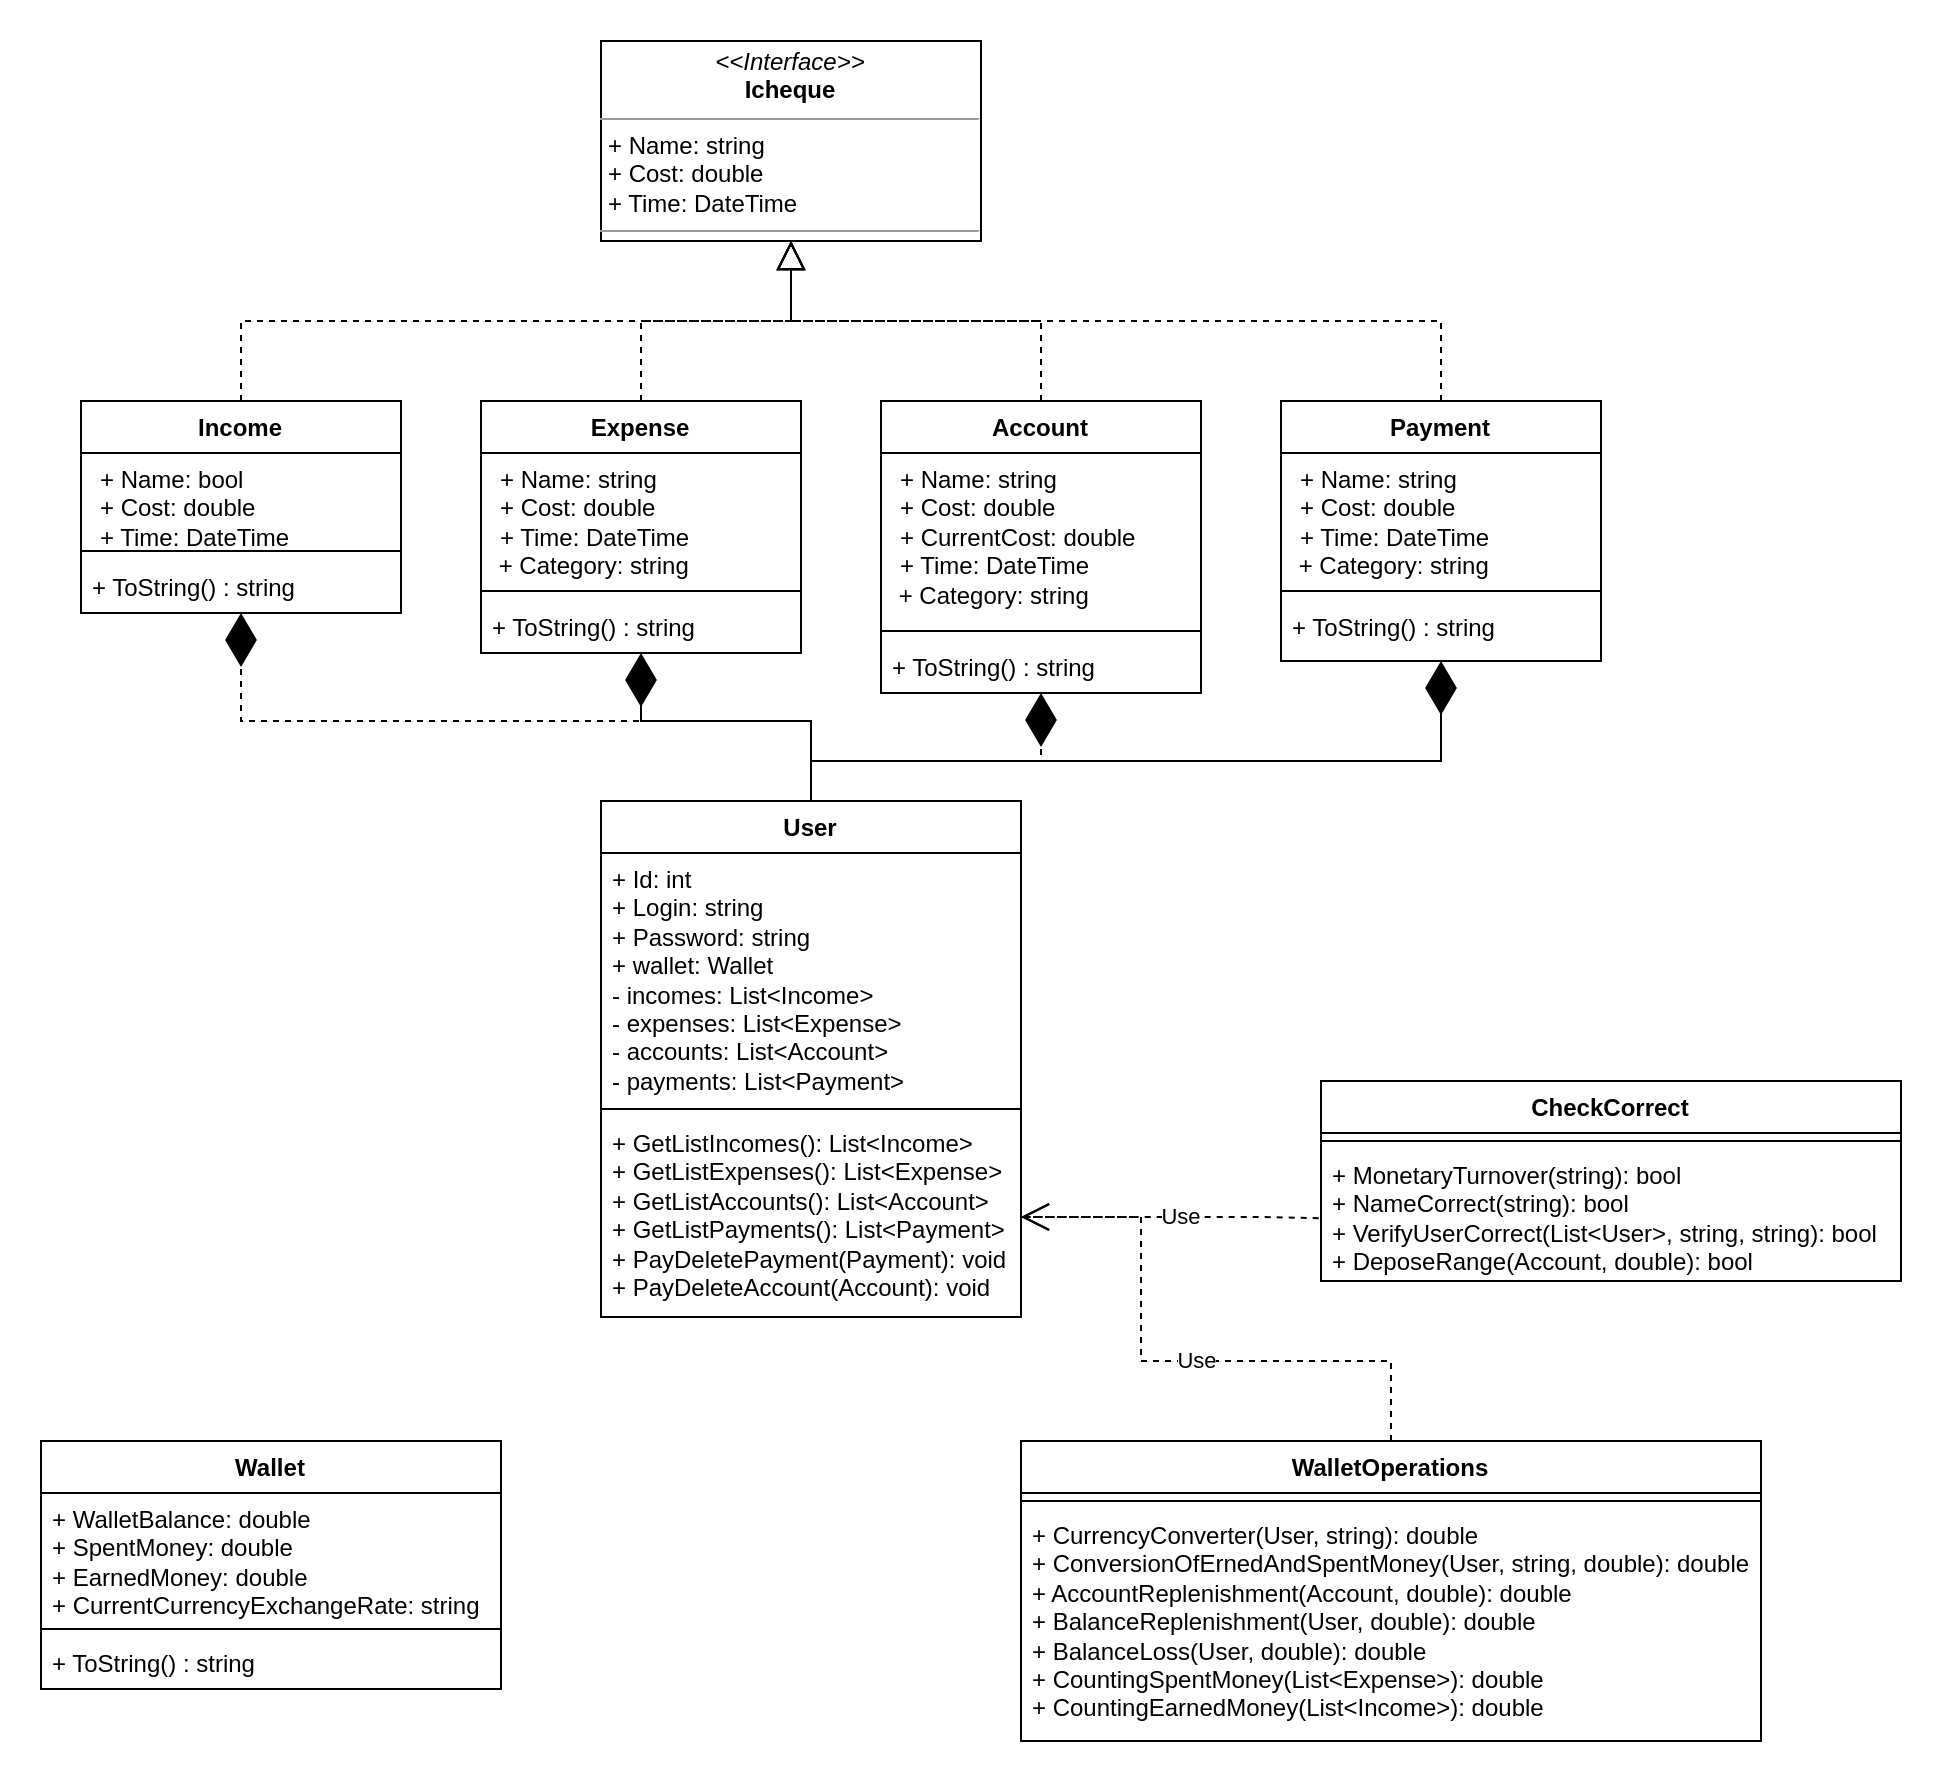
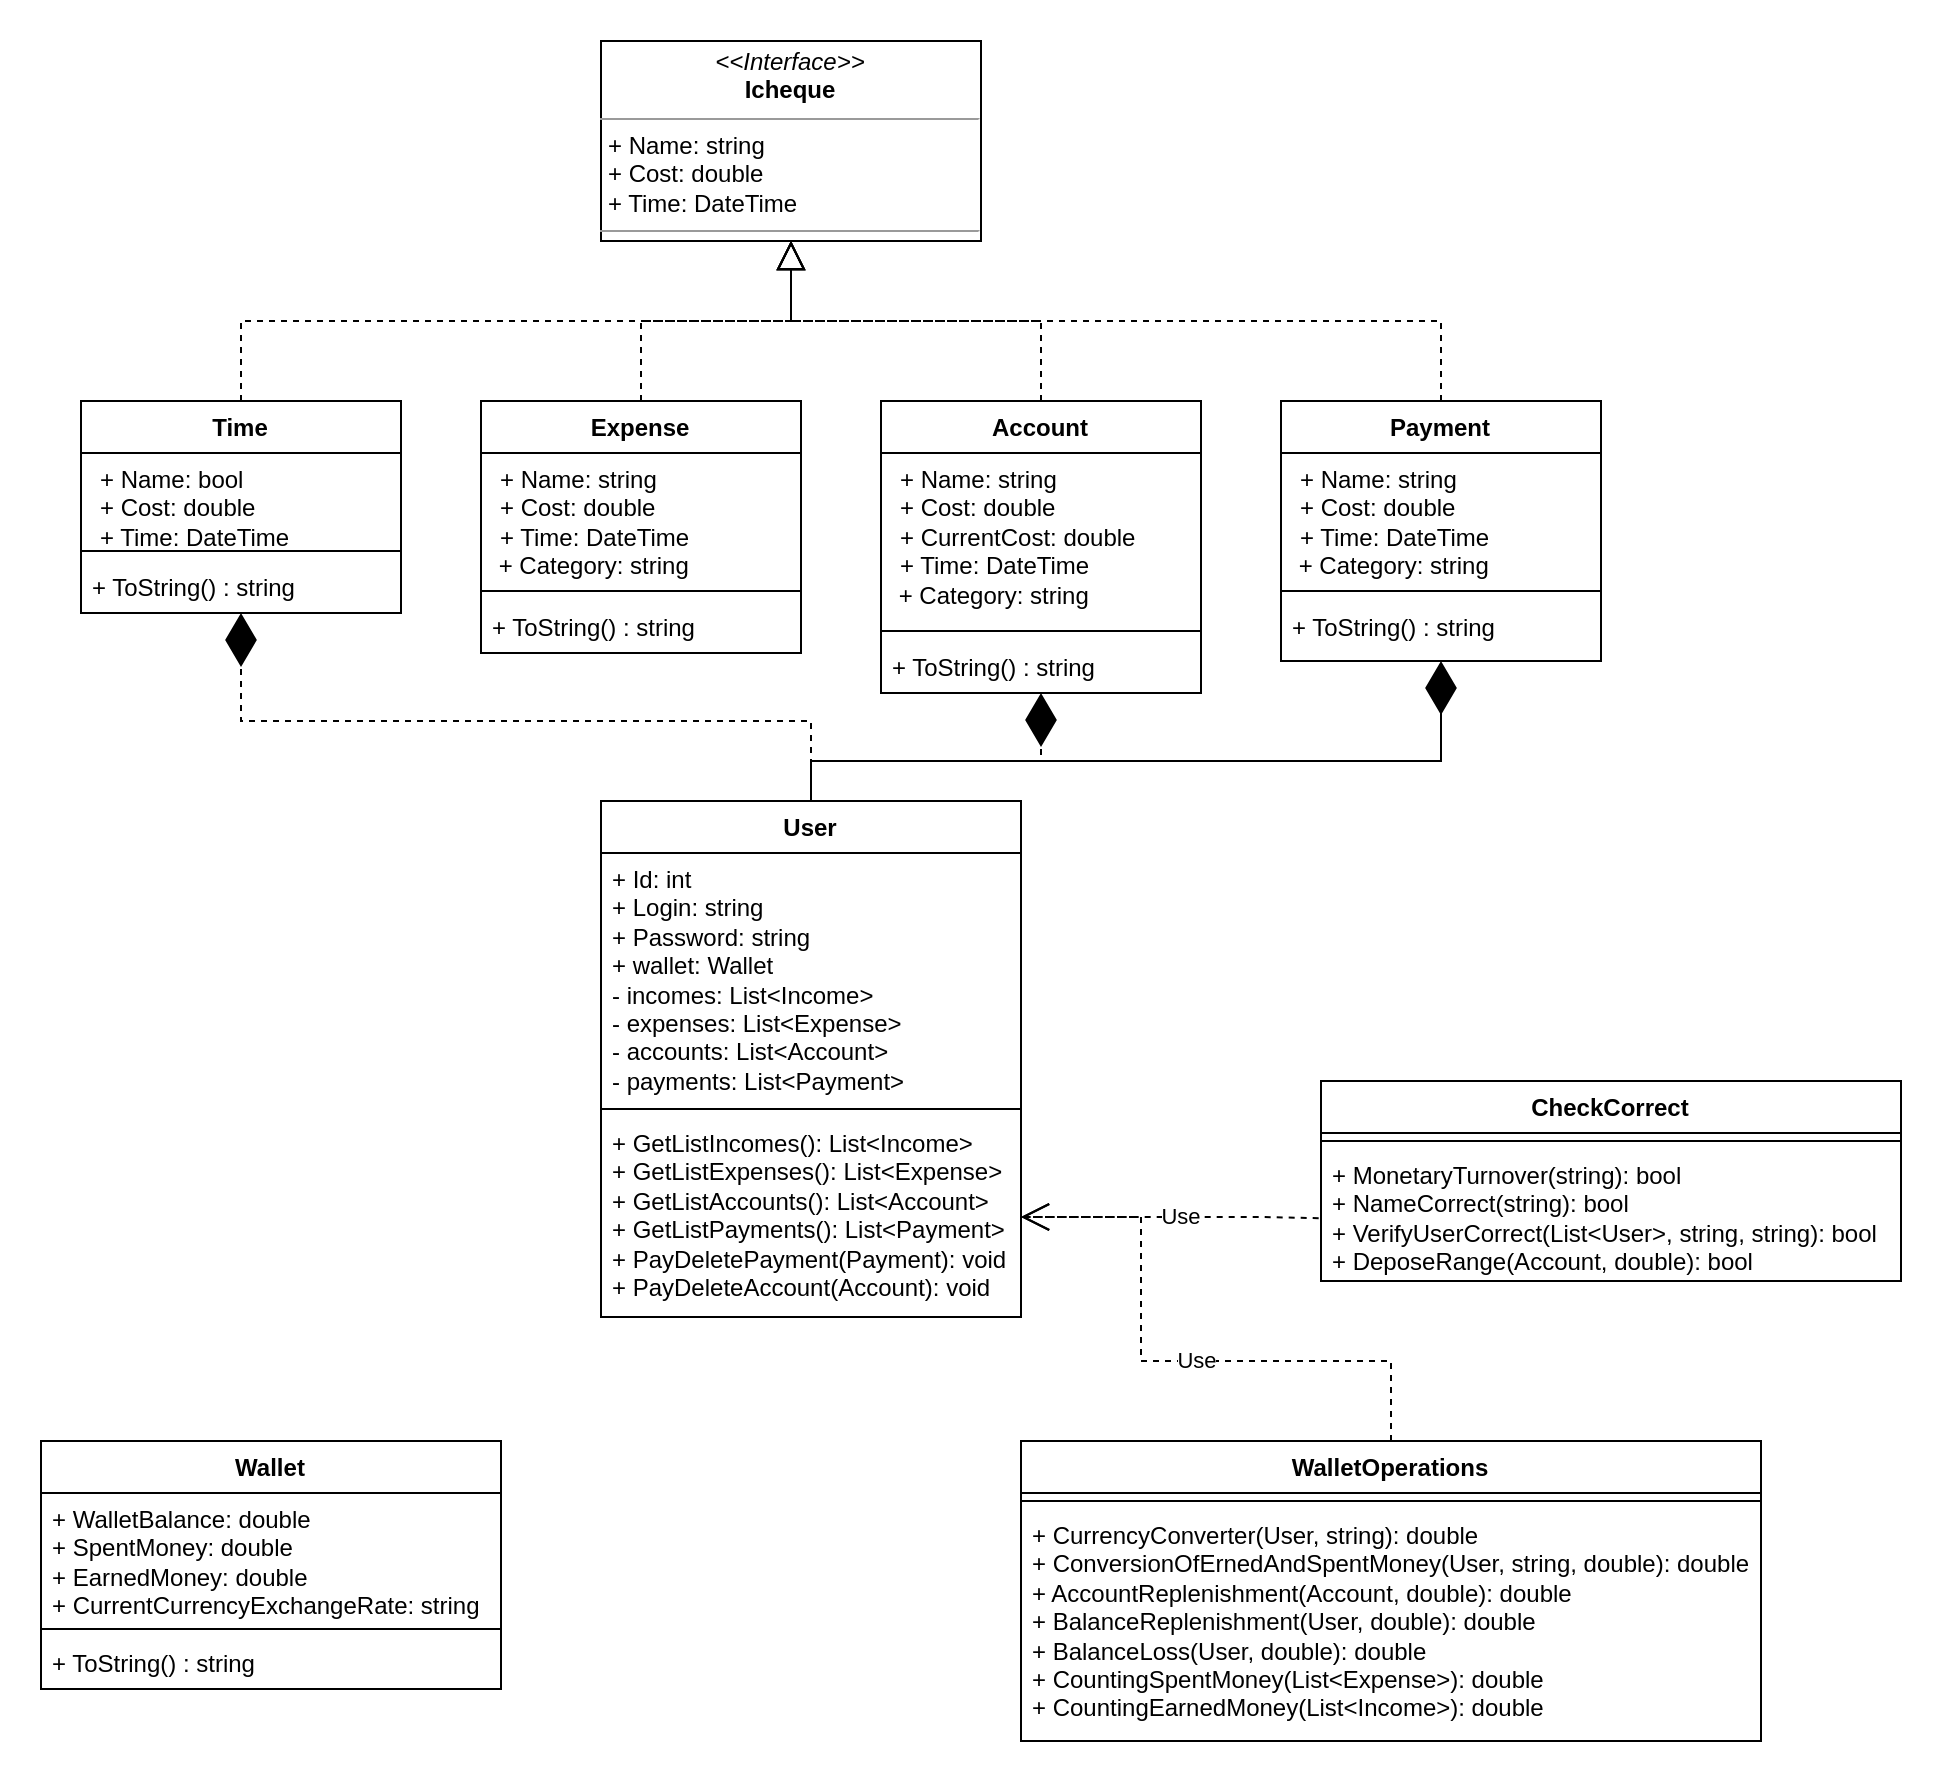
(241, 429) -> (241, 429)
(641, 711) -> none
